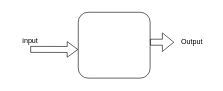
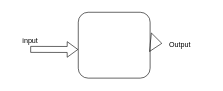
(192, 42) -> (180, 45)
